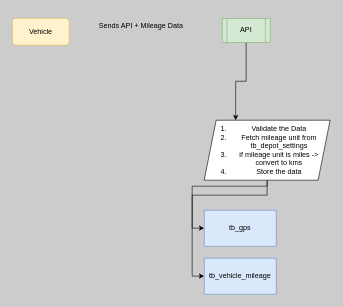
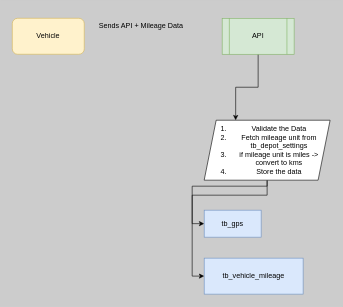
(246, 30) -> (258, 36)
(41, 32) -> (48, 36)
(240, 228) -> (233, 224)
(240, 276) -> (254, 276)
